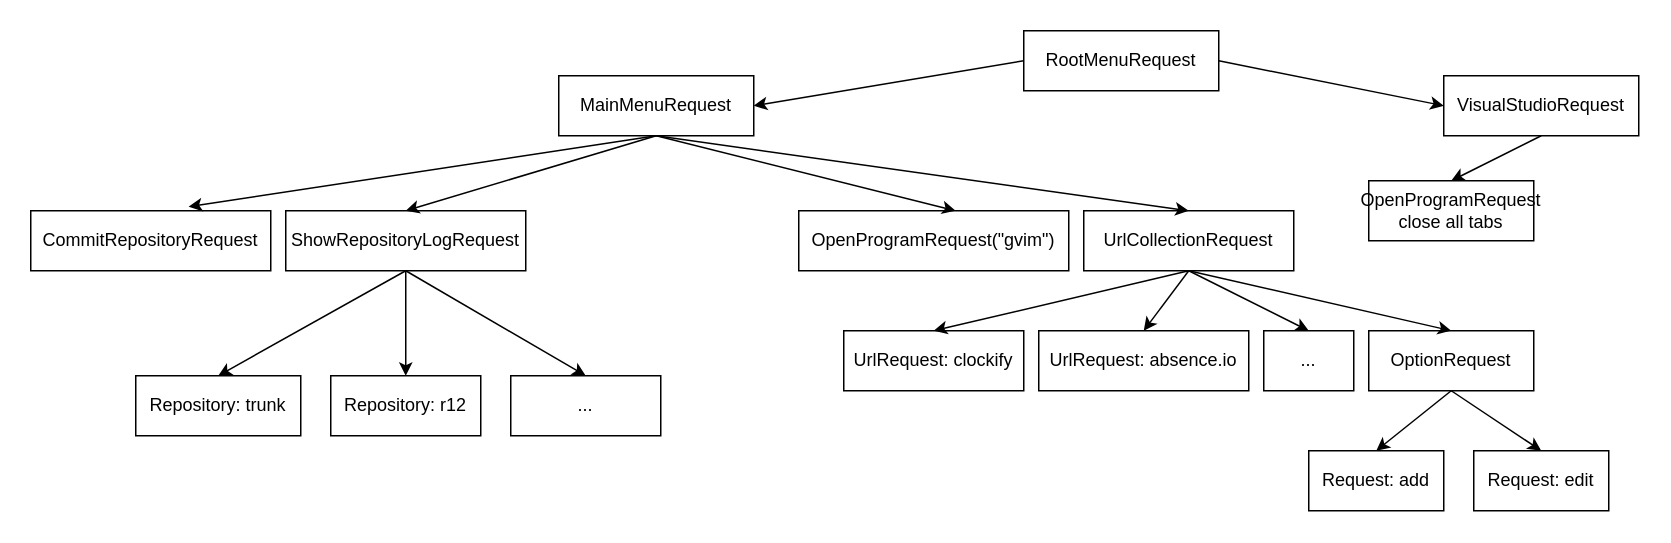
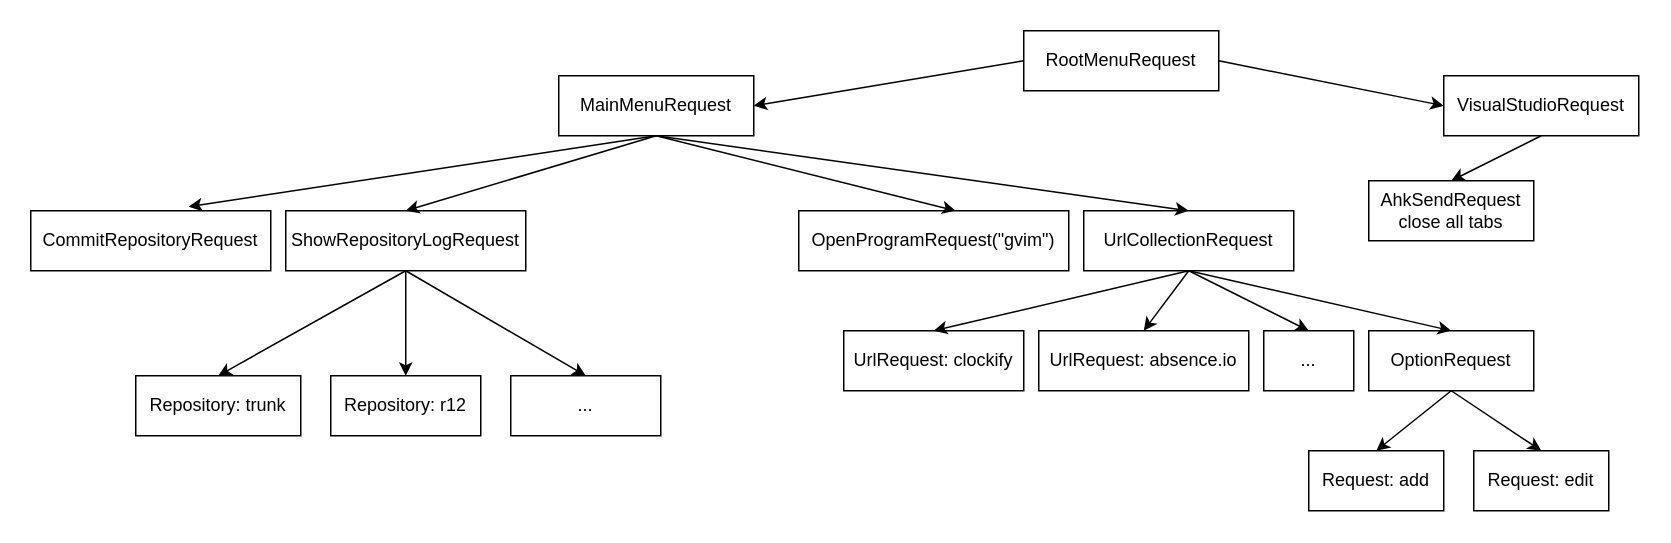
(1451, 211) -> (1451, 211)
